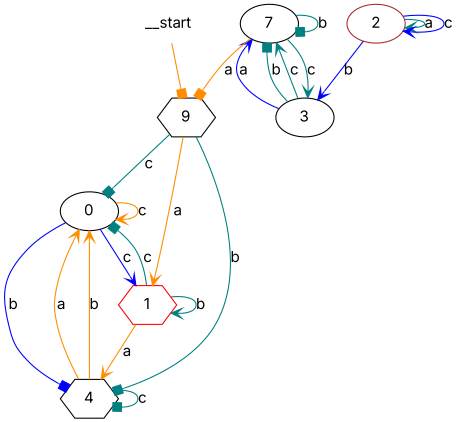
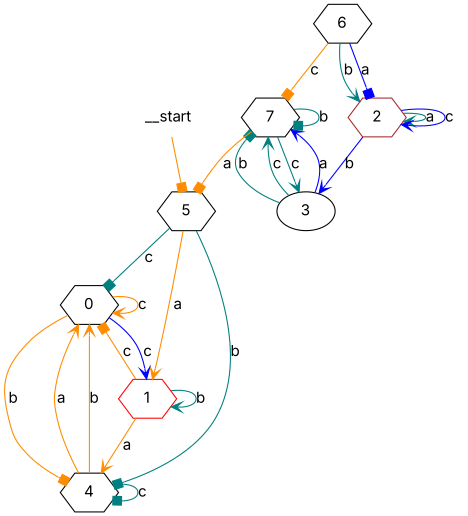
(269, 24) -> (270, 117)
none -> (343, 24)
(376, 24) -> (377, 117)
(186, 117) -> (186, 211)
(89, 211) -> (89, 305)
(139, 255) -> (121, 356)
(5, 300) -> (5, 393)
